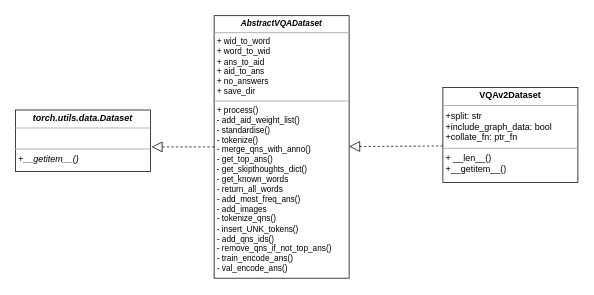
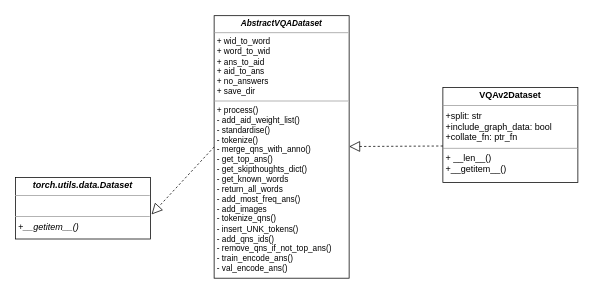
(83, 141) -> (83, 208)
